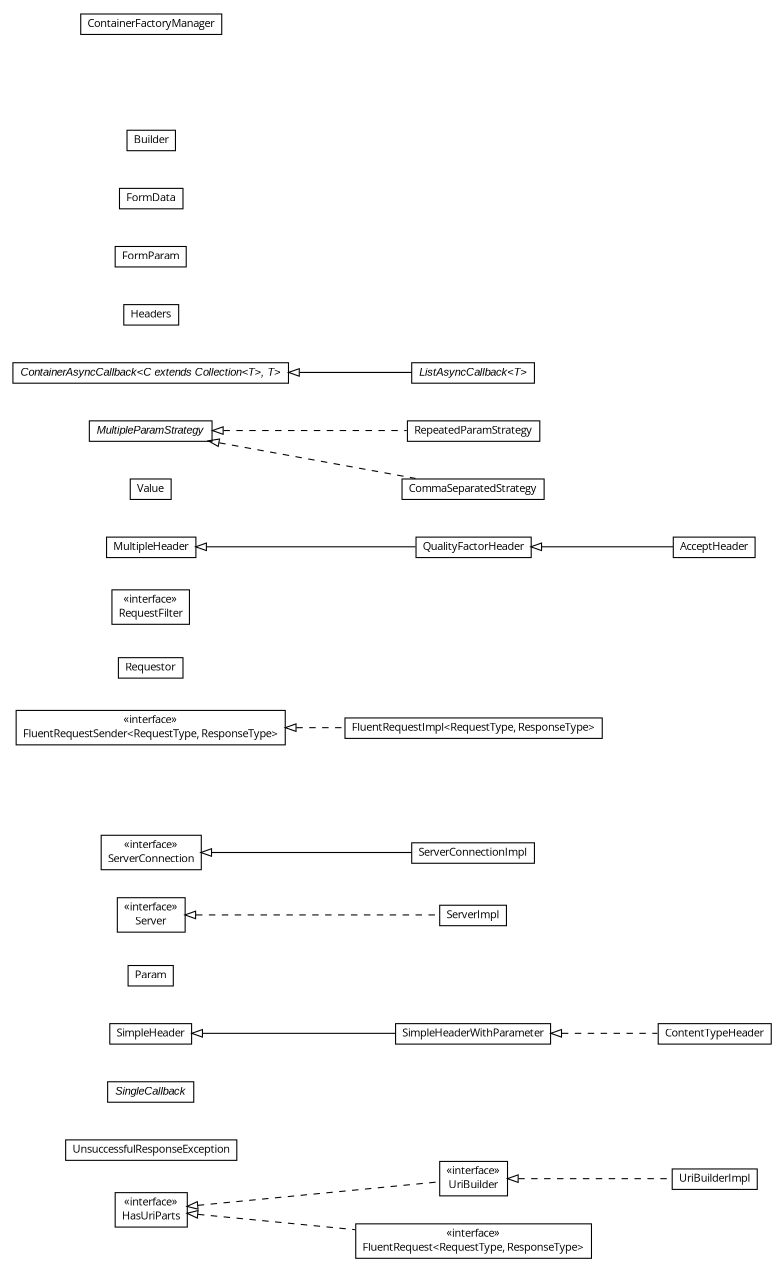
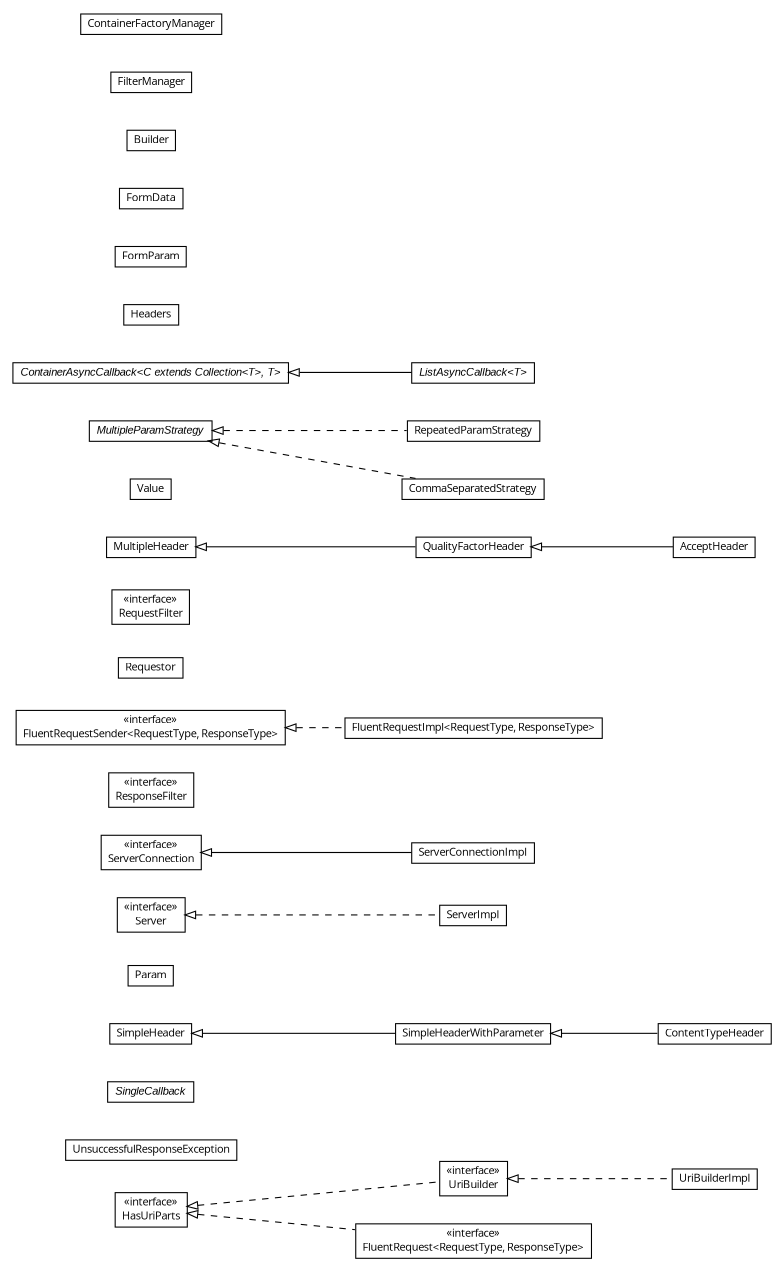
none -> (151, 82)
none -> (151, 790)
(610, 1033) -> (610, 1033)
